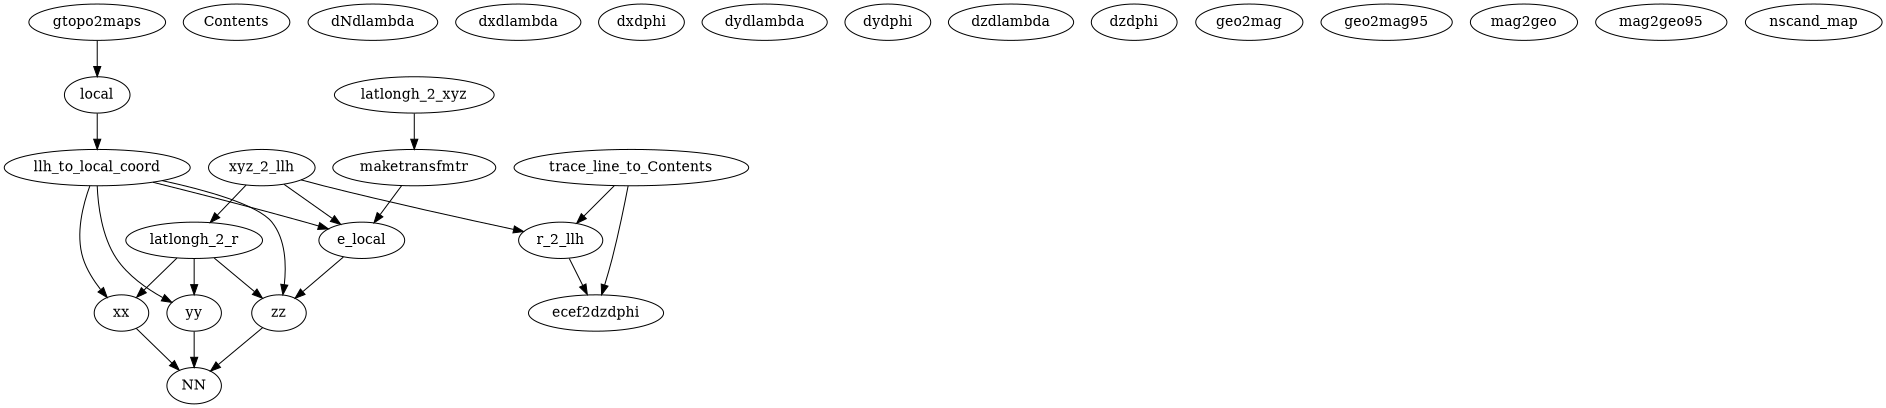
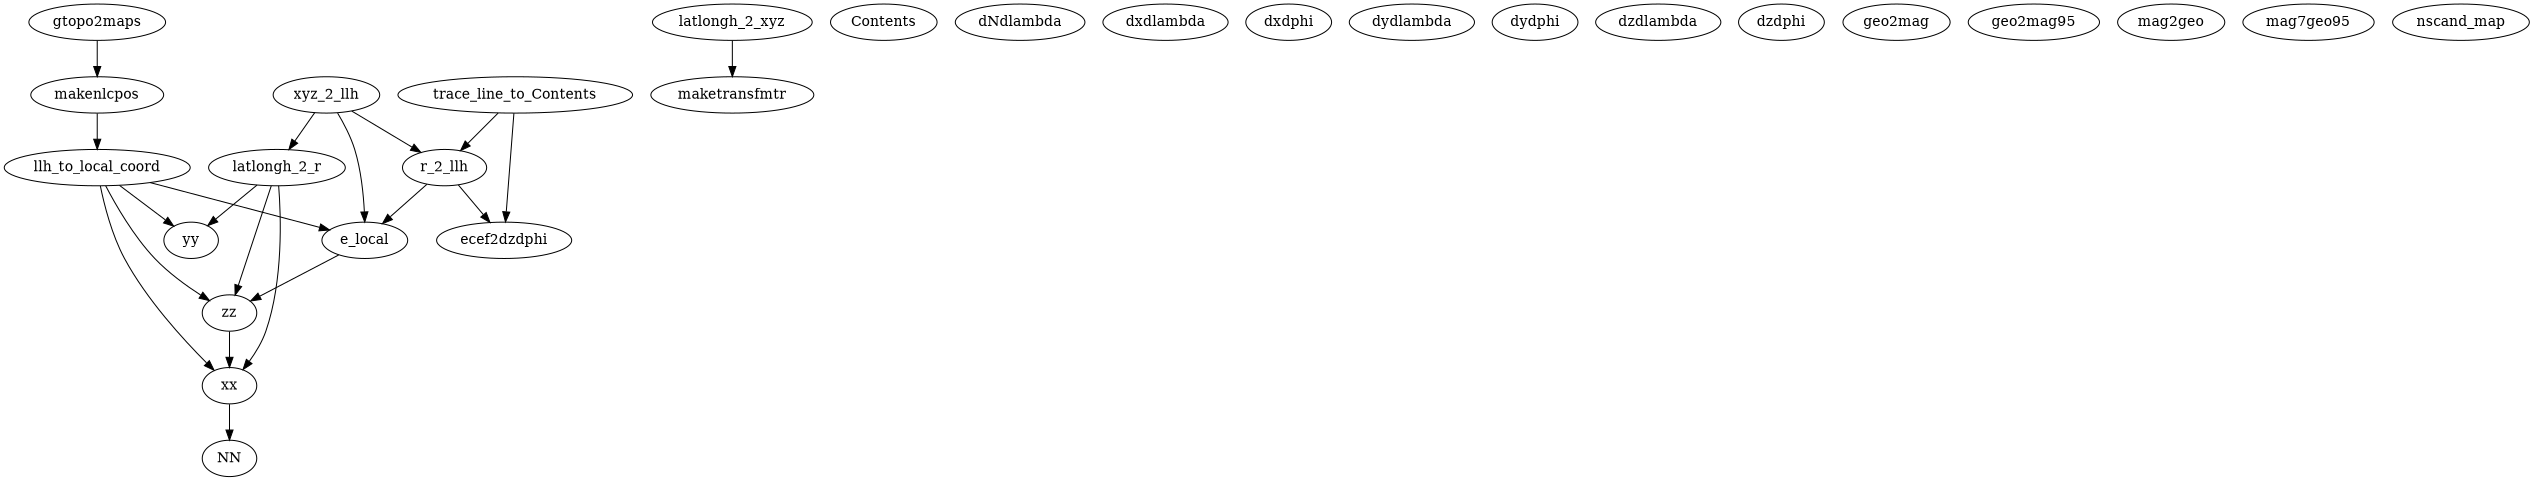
(1661, 22) -> (2309, 22)
(97, 95) -> (97, 95)
(394, 196) -> (409, 201)
(194, 344) -> none
(240, 346) -> (229, 344)
